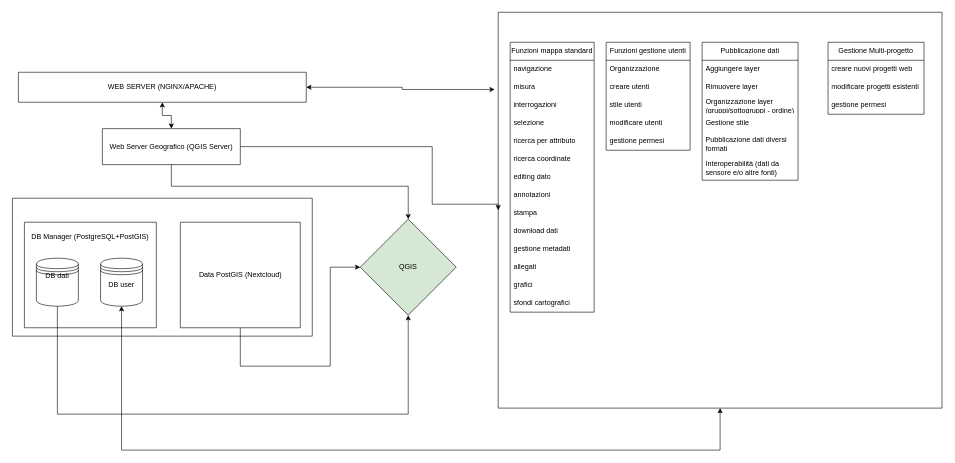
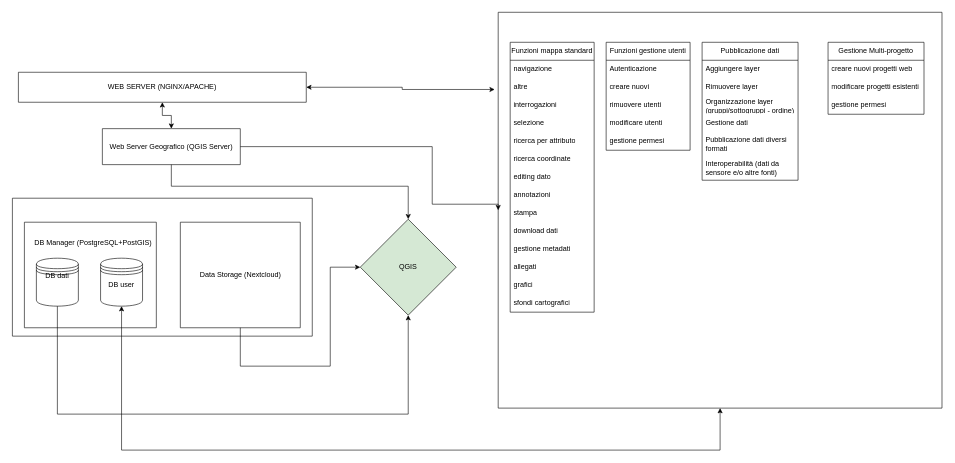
(636, 69) -> (636, 69)
(525, 87) -> (523, 87)
(634, 87) -> (632, 87)
(630, 105) -> (639, 105)
(730, 123) -> (729, 123)
(90, 237) -> (93, 243)
(241, 275) -> (241, 275)
